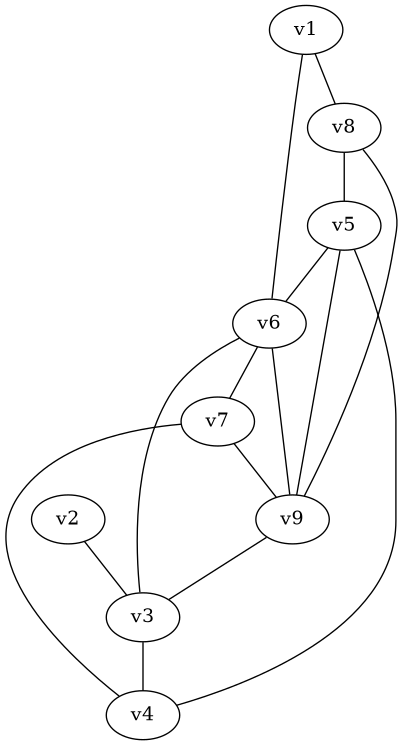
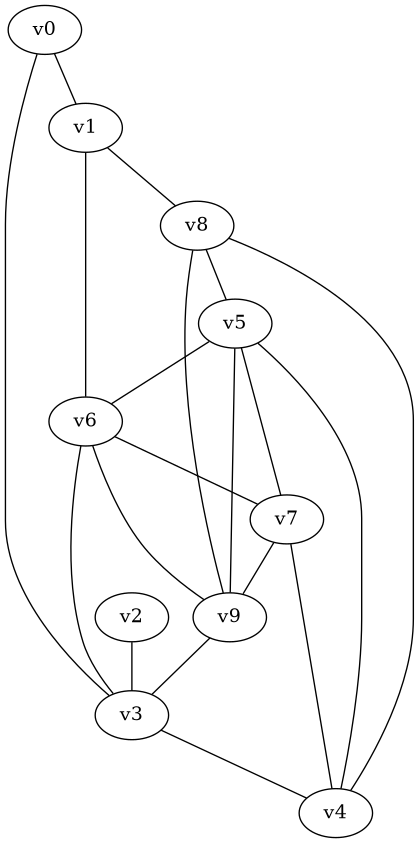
none -> (45, 30)
none -> (261, 422)
none -> (413, 475)
